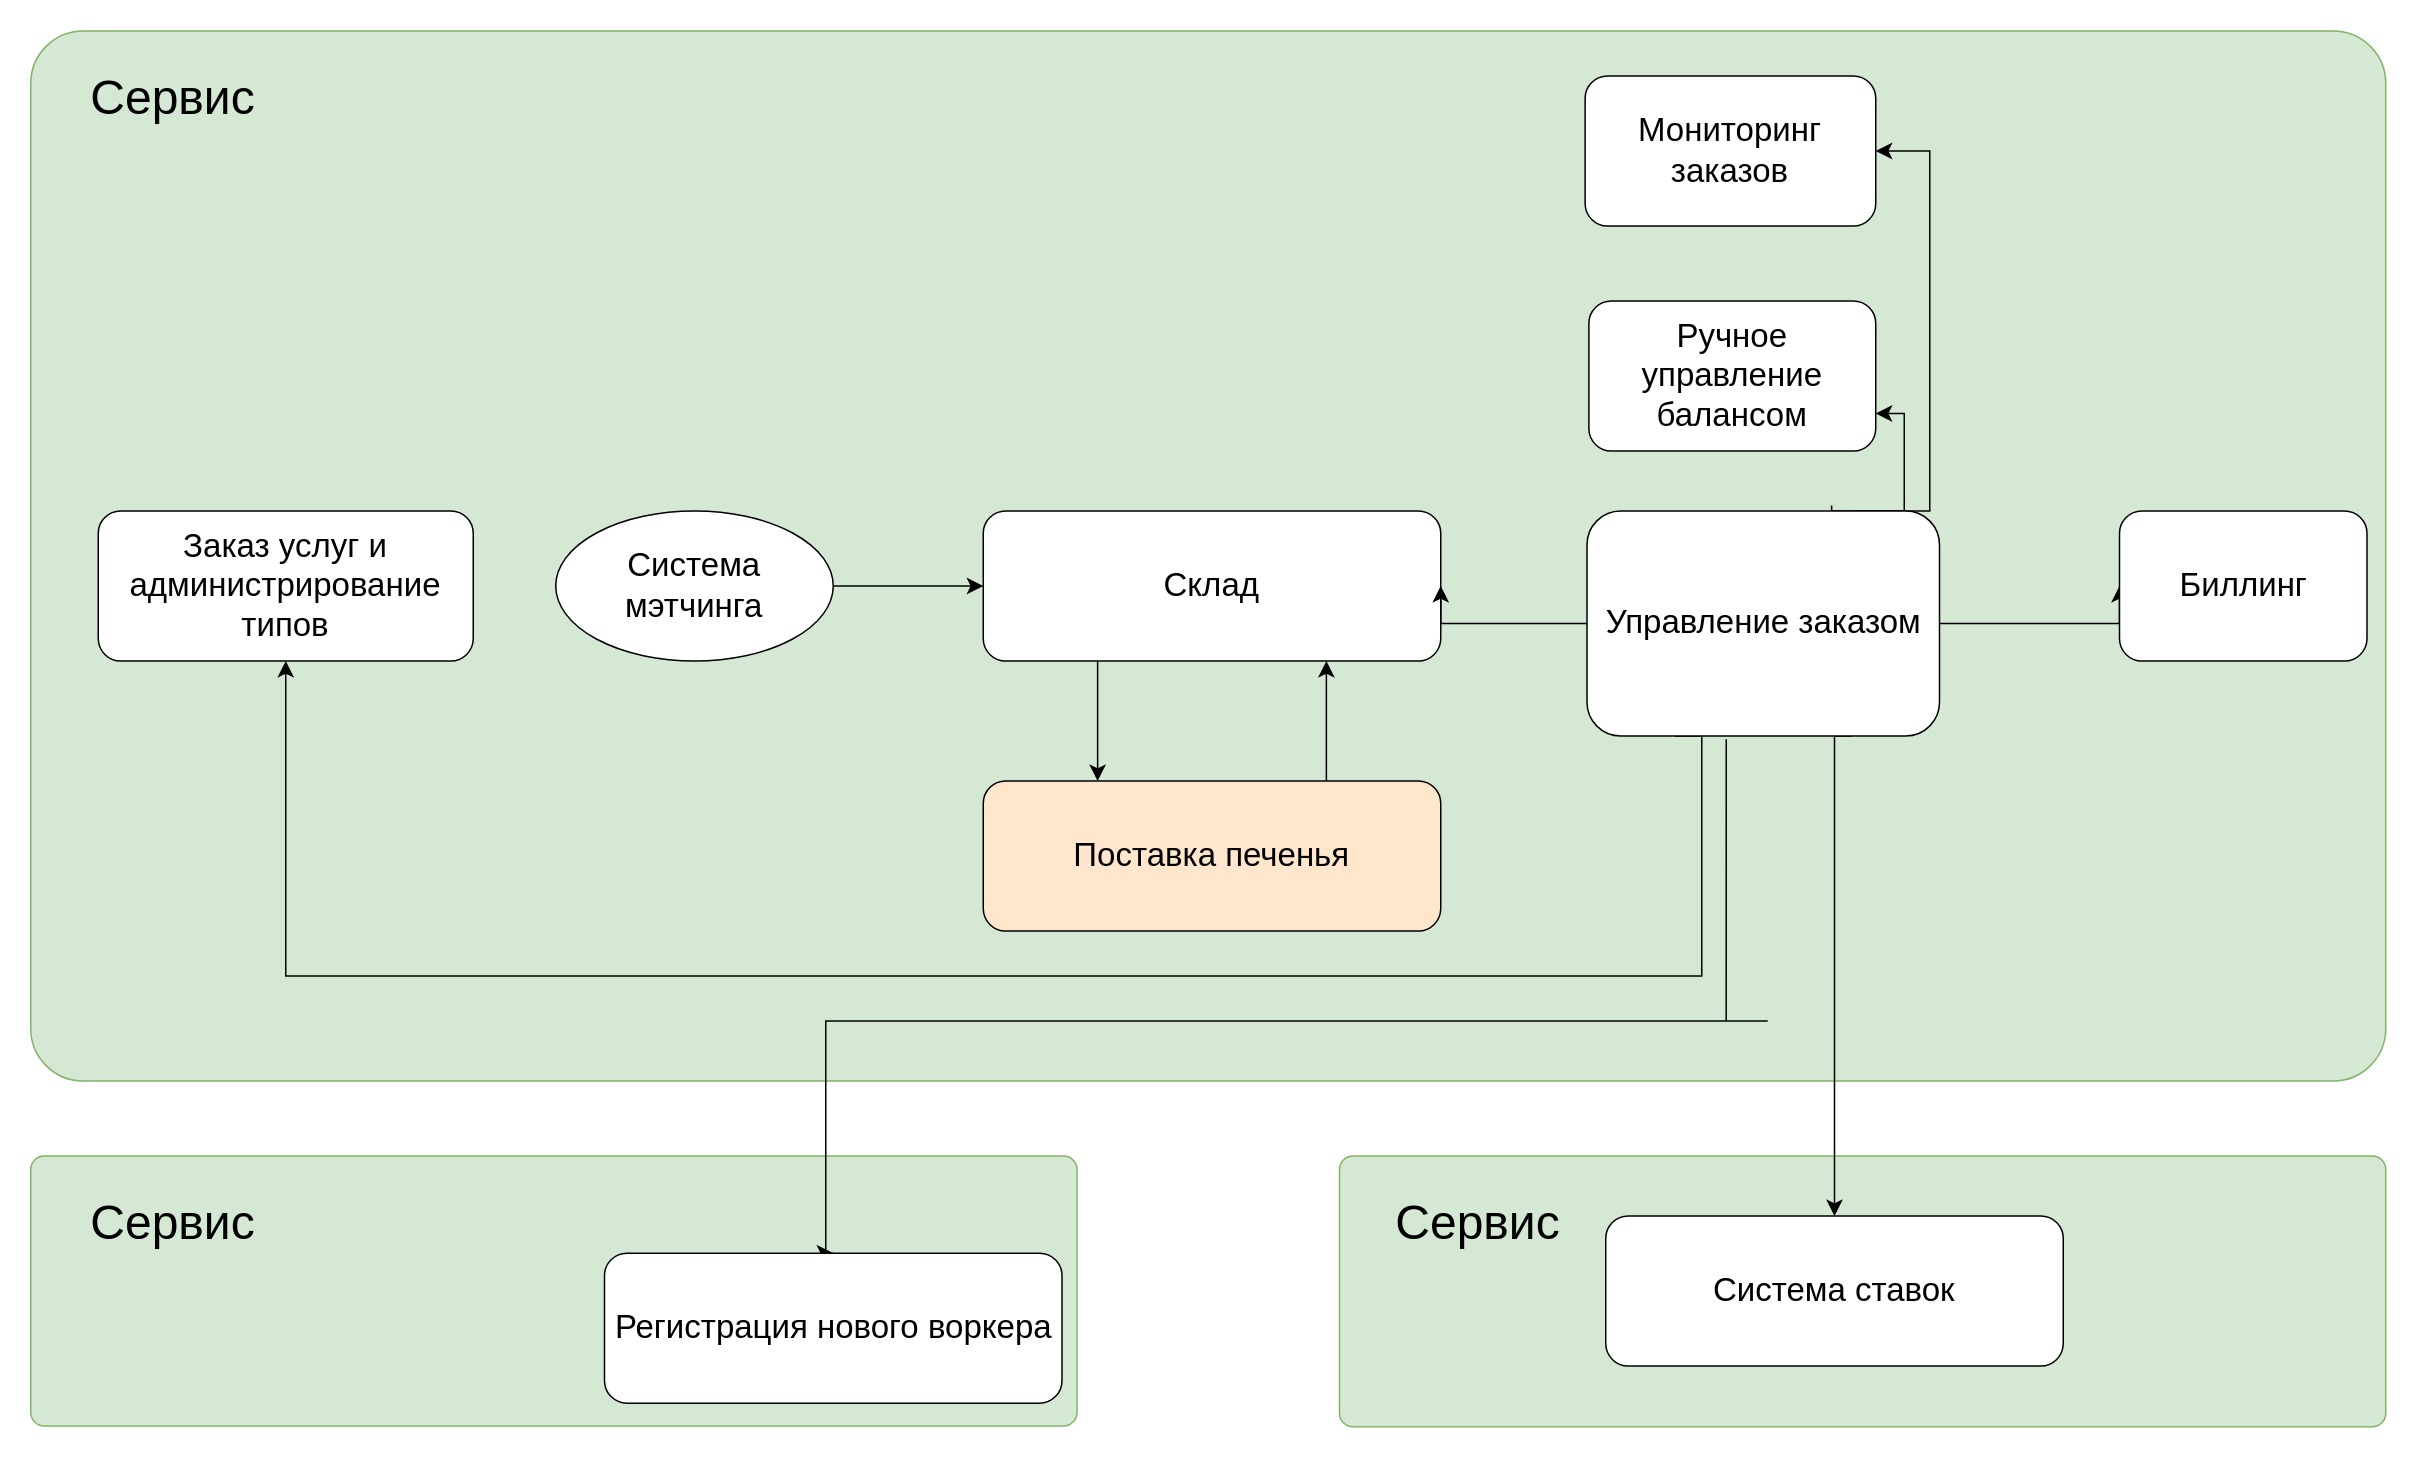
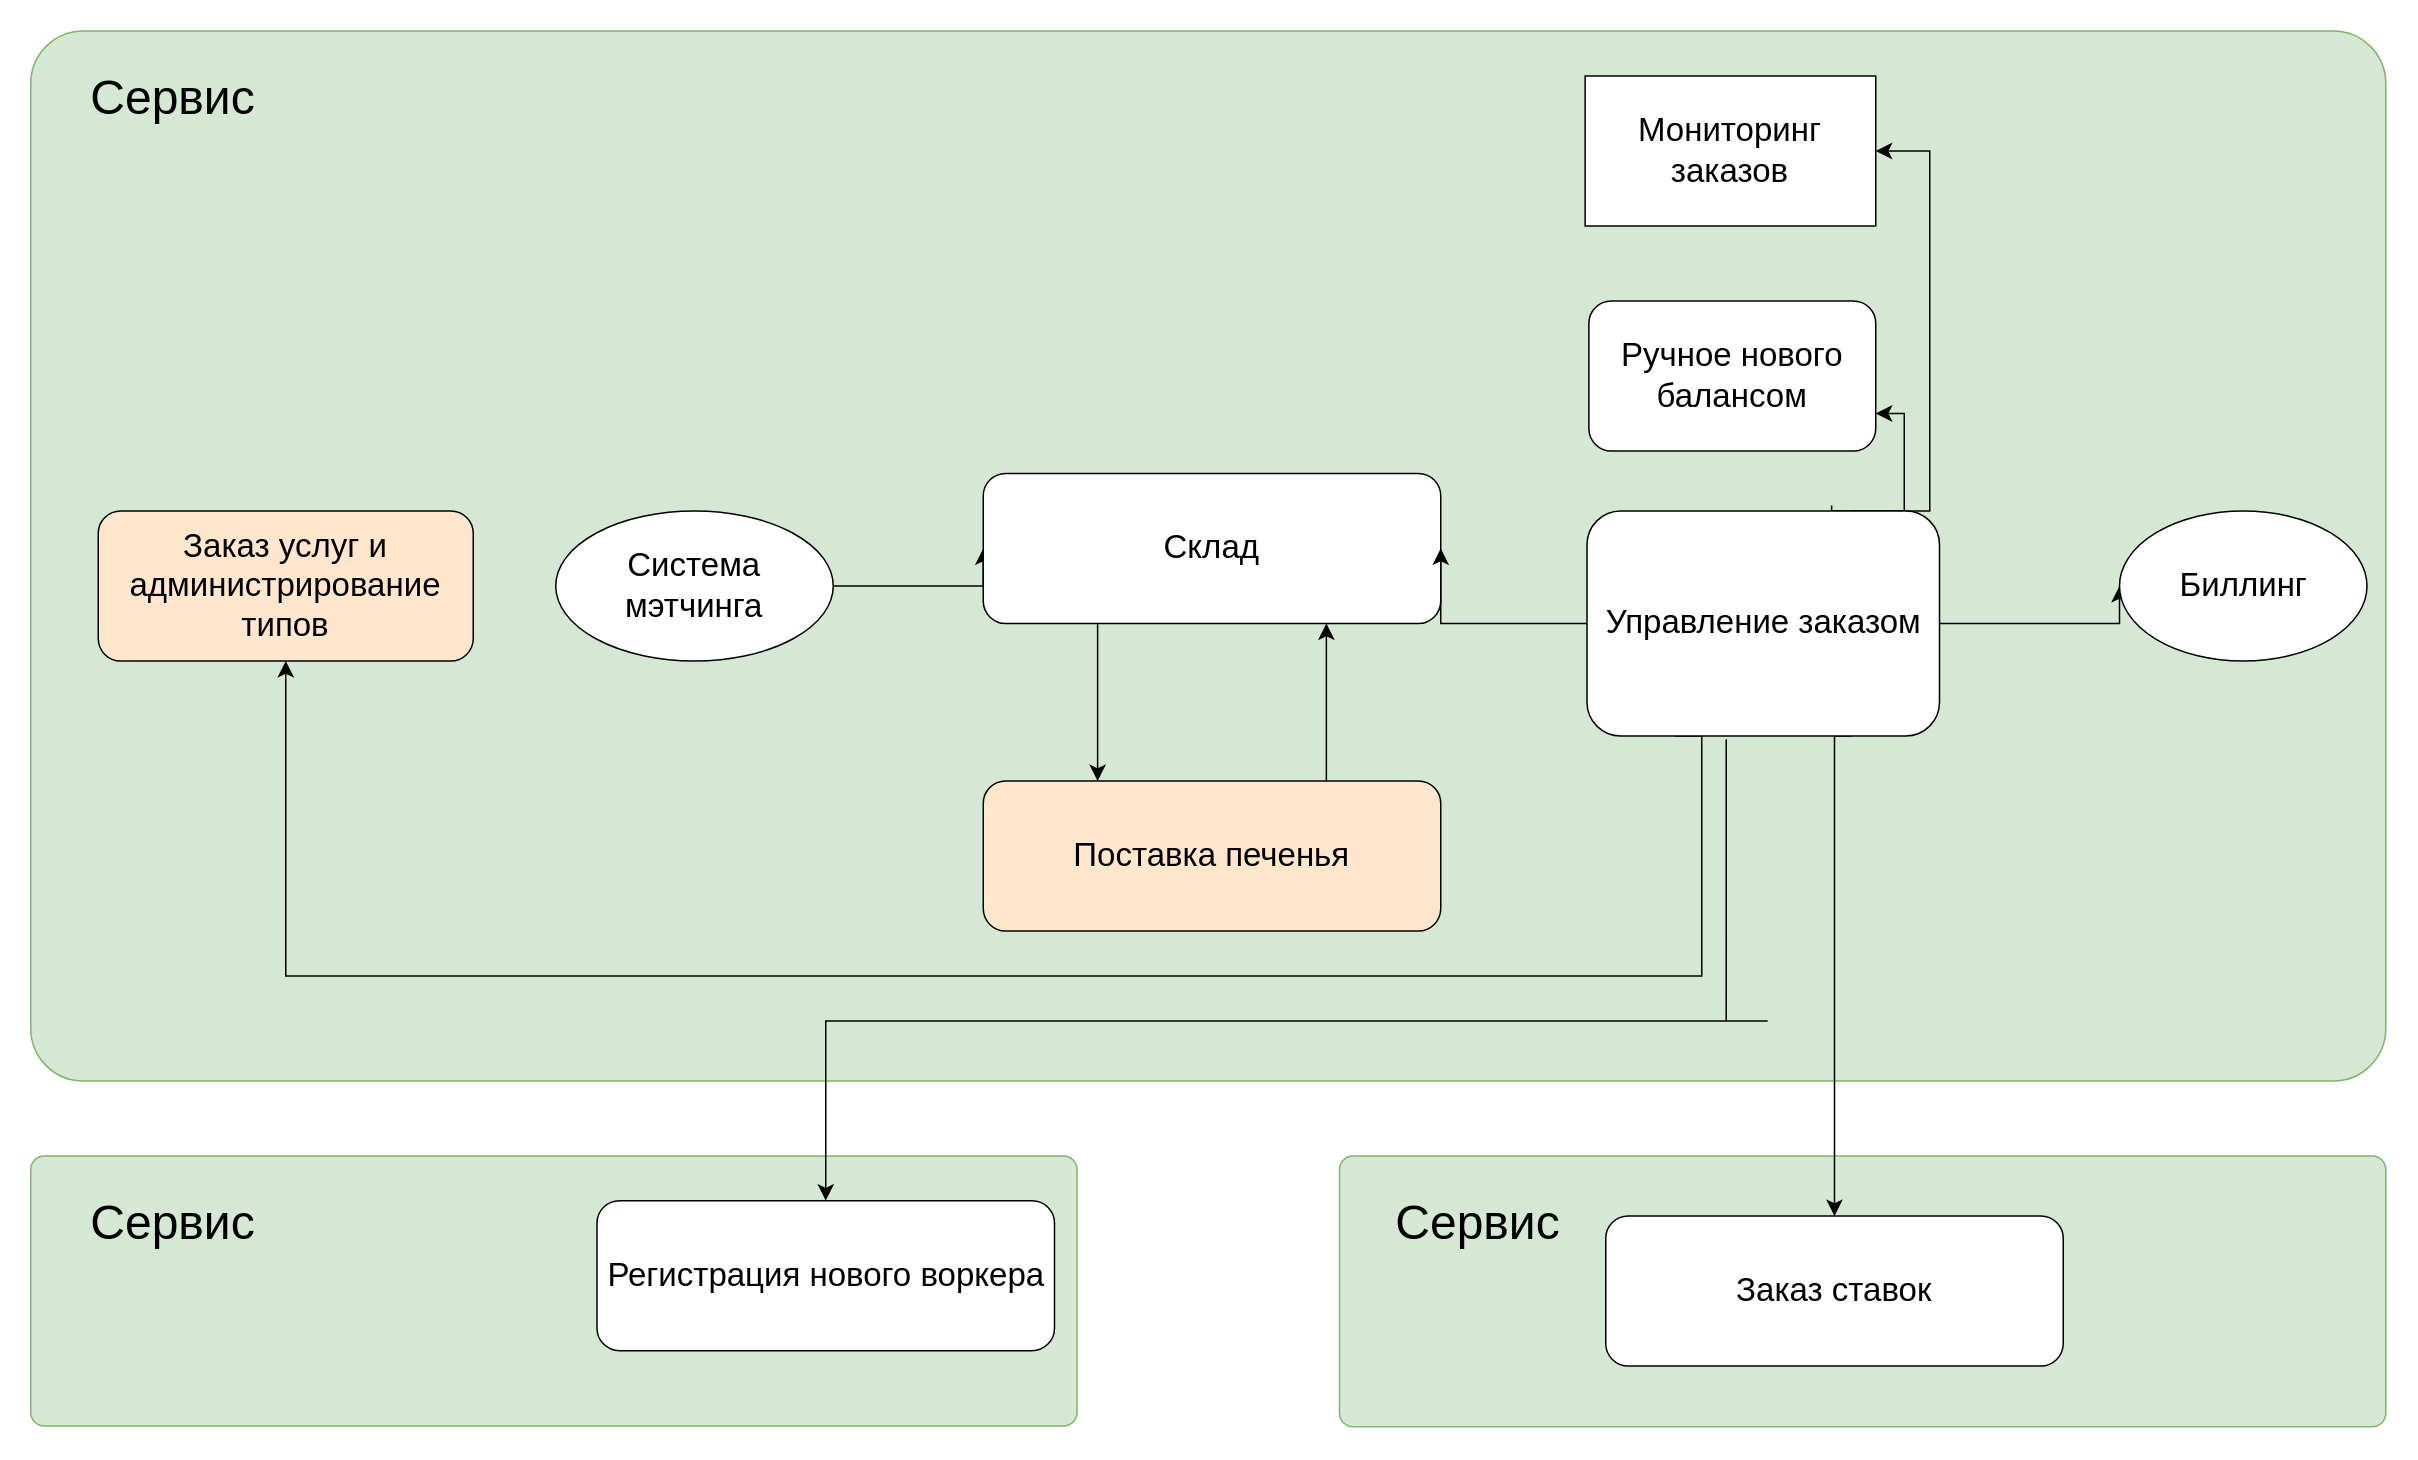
(1730, 151) -> (1730, 151)
(1733, 376) -> (1733, 376)
(286, 586) -> (286, 586)
(1212, 586) -> (1212, 548)
(2243, 586) -> (2243, 586)
(1835, 1291) -> (1835, 1291)
(833, 1328) -> (826, 1275)
